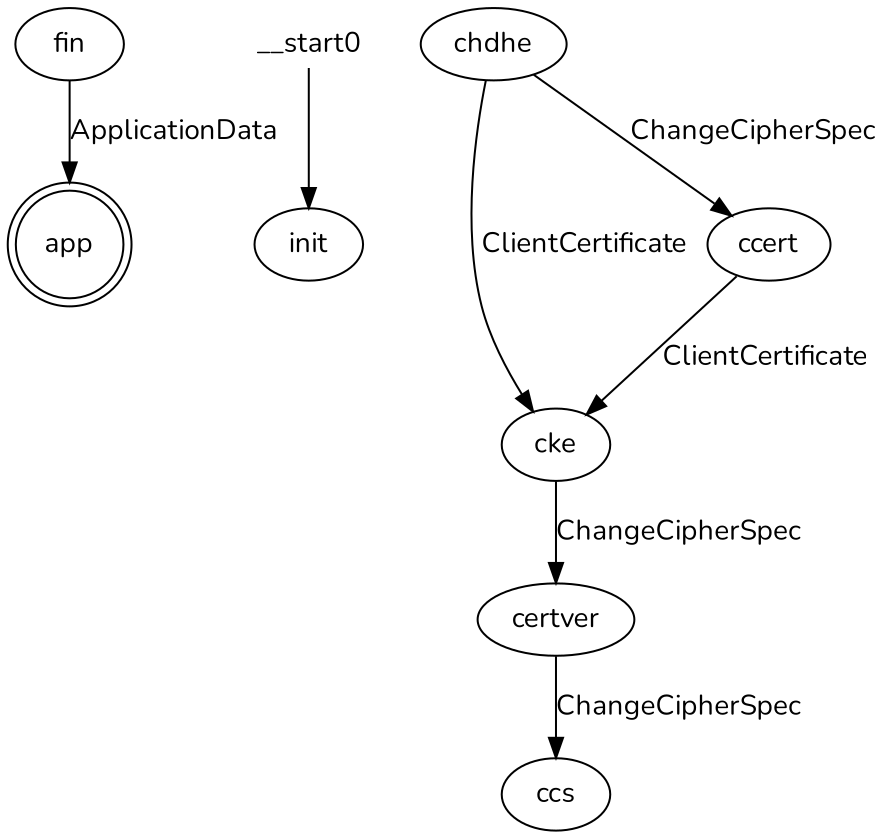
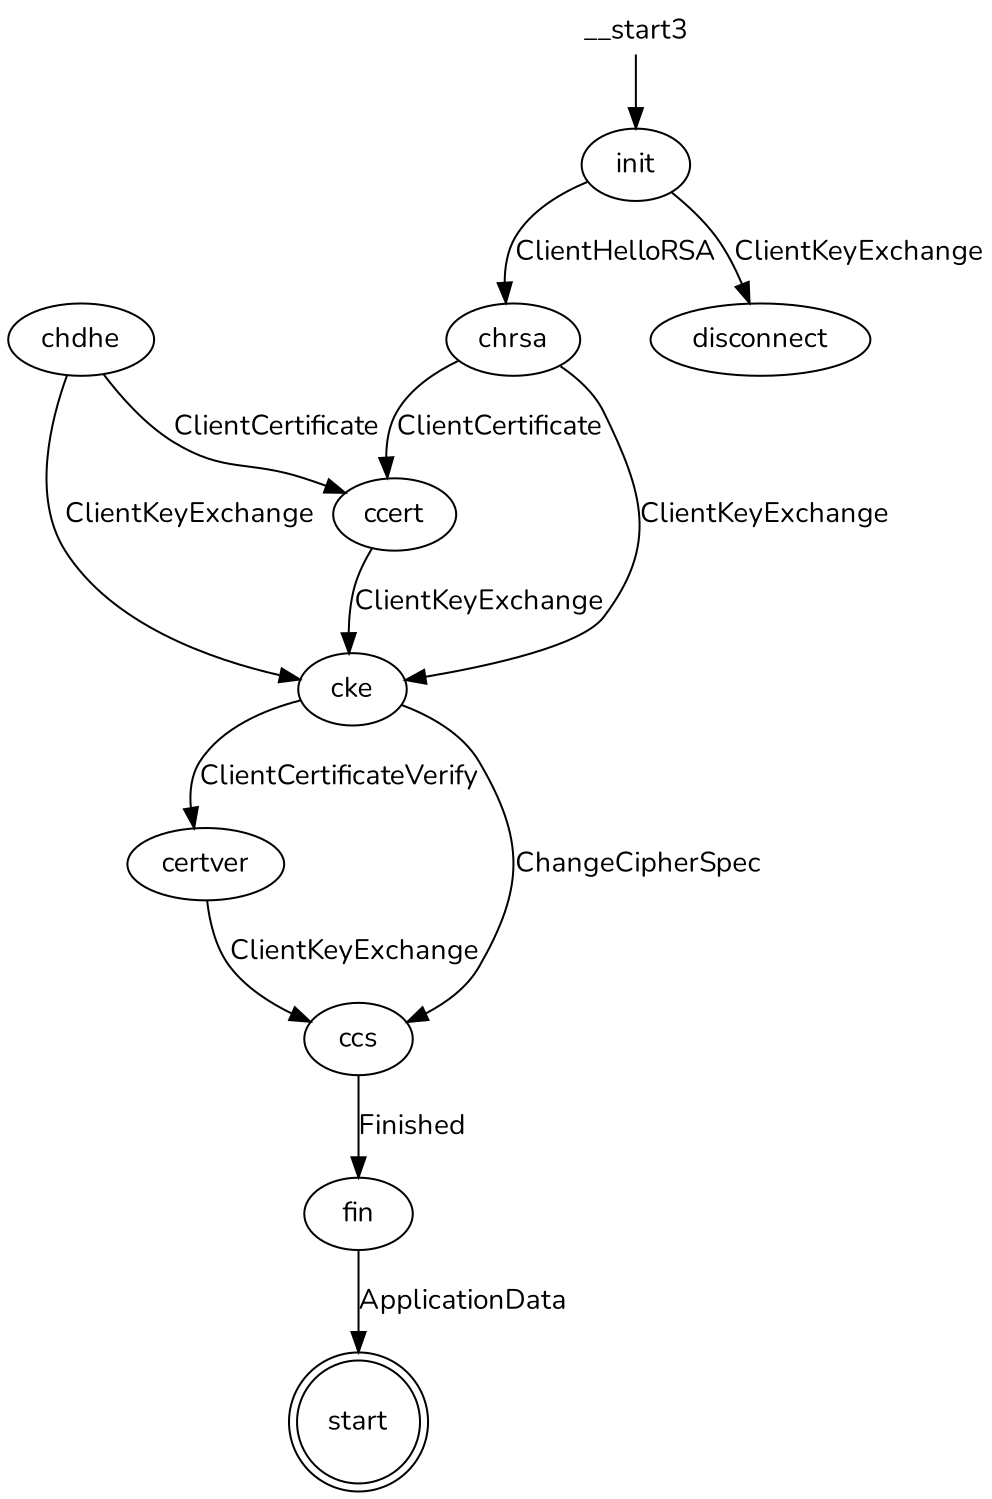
(309, 44) -> (636, 31)
(754, 132) -> (277, 427)
(70, 244) -> (359, 1422)
(585, 244) -> (190, 514)
none -> (513, 340)
none -> (760, 340)
(766, 357) -> (479, 602)
(680, 532) -> (339, 777)
(680, 707) -> (355, 952)
none -> (512, 851)
none -> (359, 1116)
